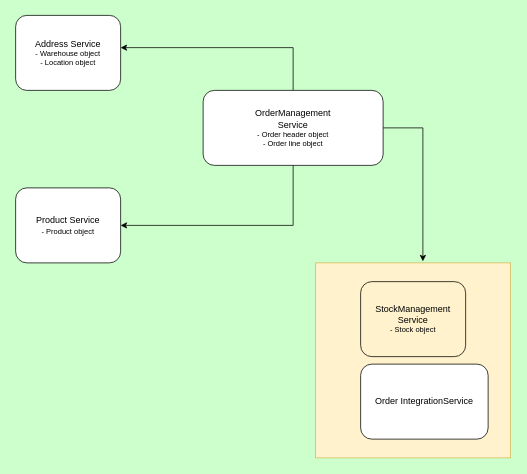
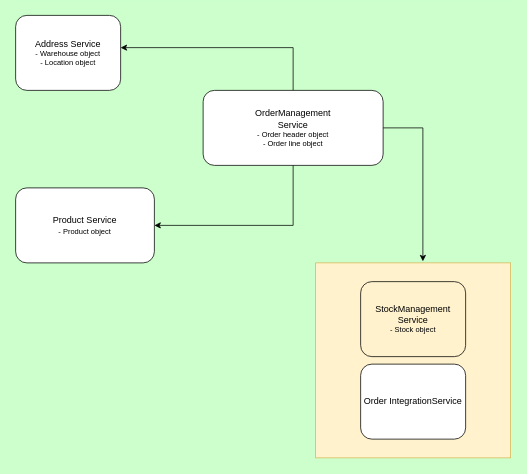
(68, 225) -> (85, 225)
(424, 402) -> (413, 402)
